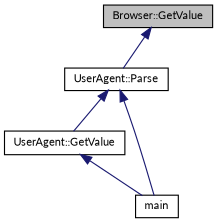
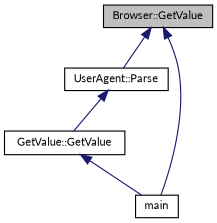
(65, 143) -> (65, 143)
(140, 148) -> (180, 117)
